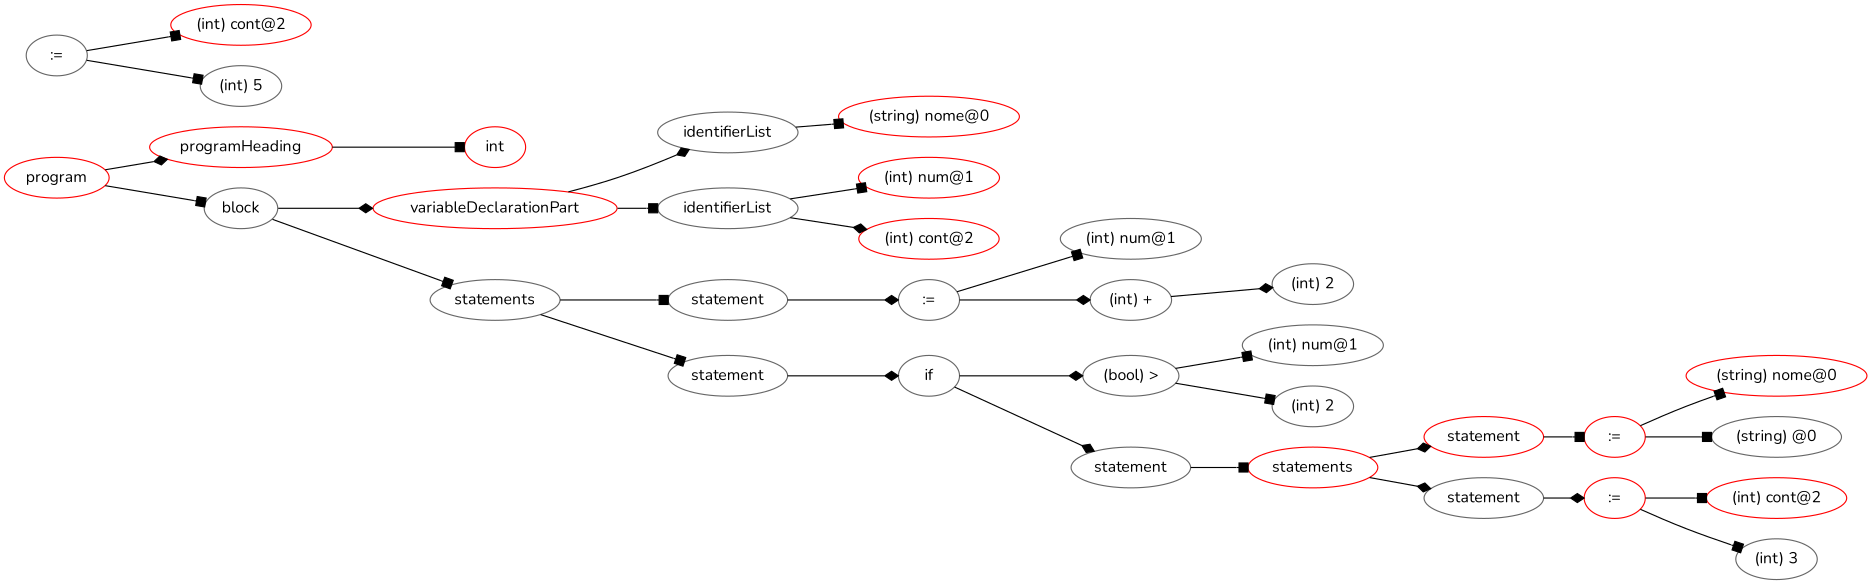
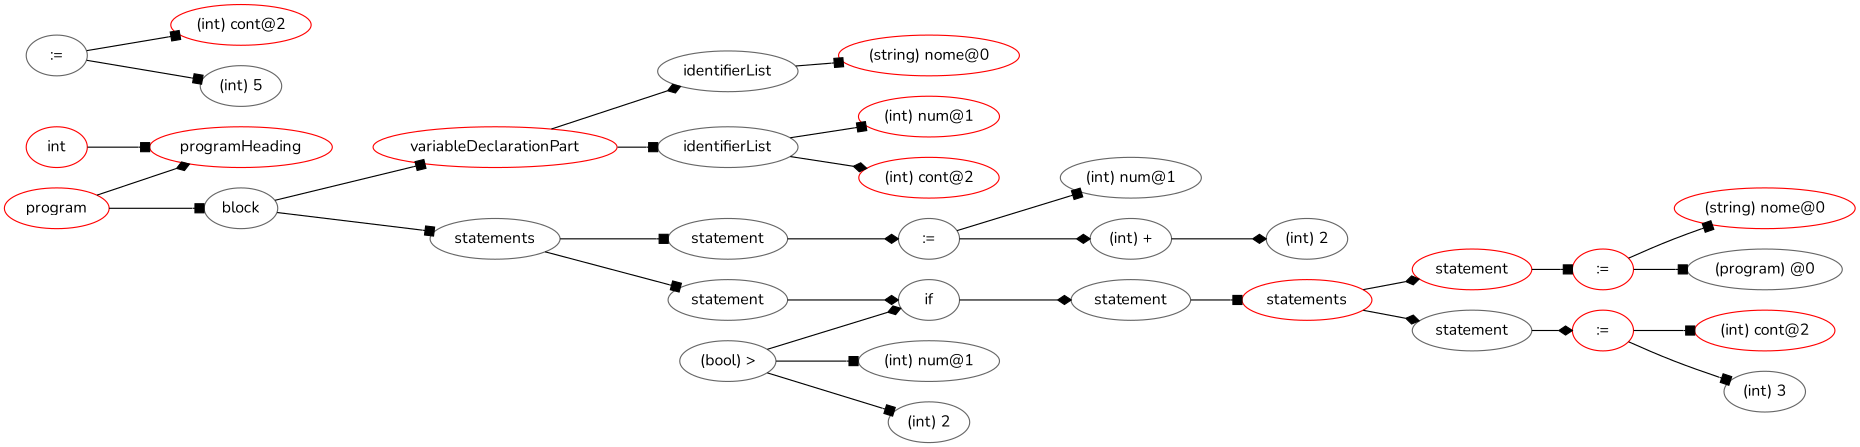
(393, 147) -> (113, 147)
(319, 208) -> (344, 183)
(1014, 376) -> (828, 331)
(1776, 437) -> (1765, 269)
